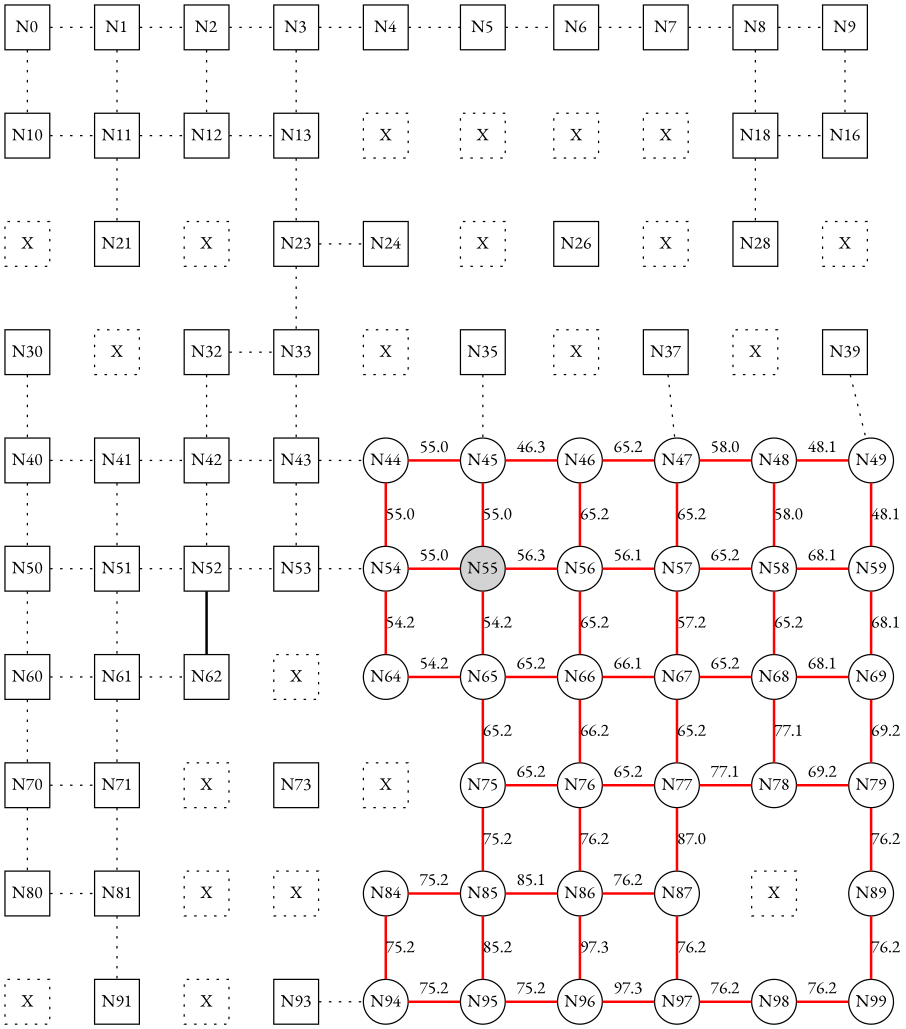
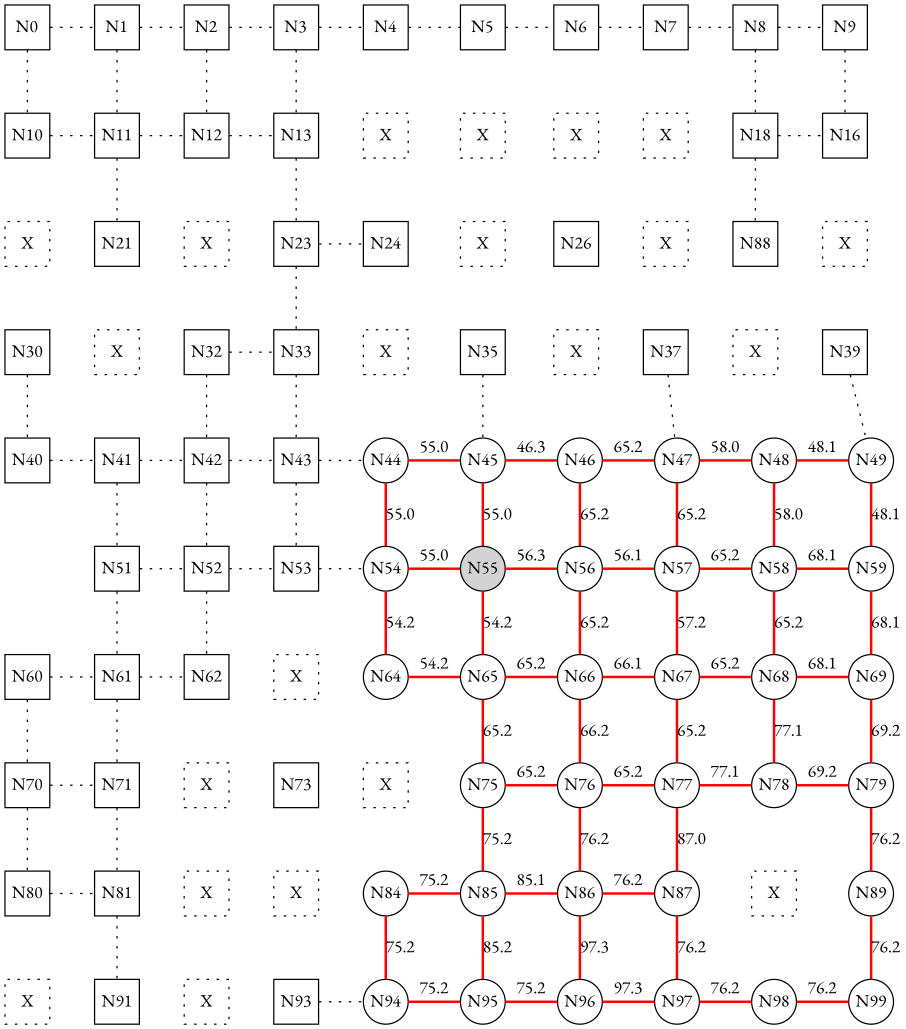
(755, 244) -> (755, 244)
(27, 569) -> none
(207, 623) -> (207, 623)
